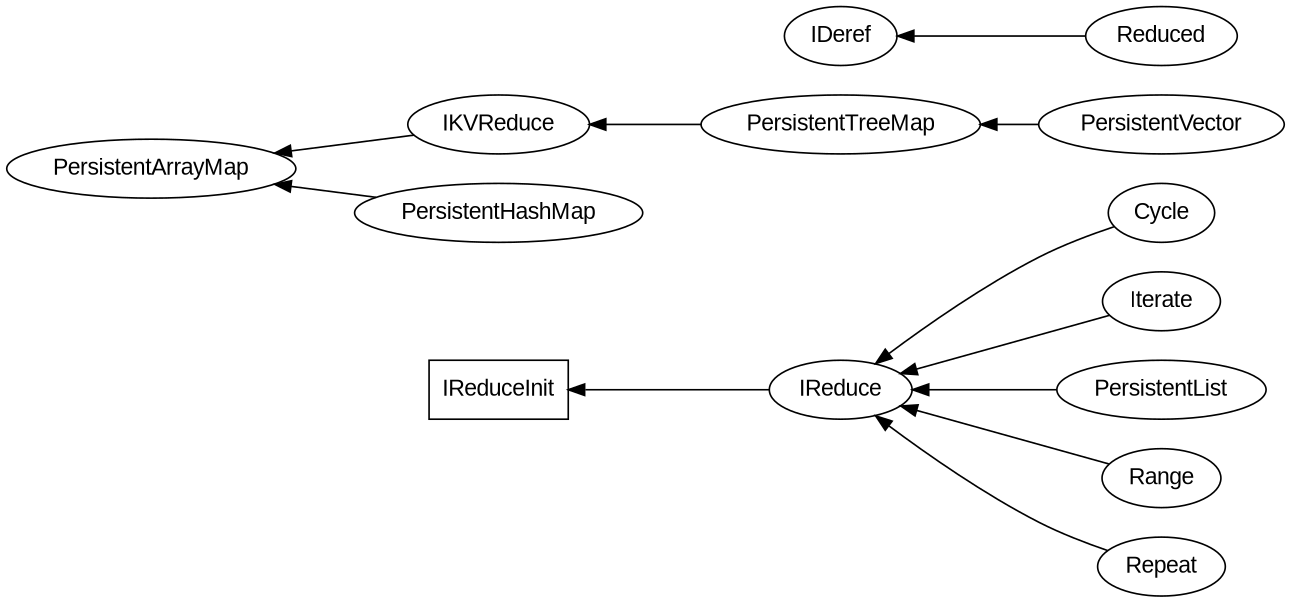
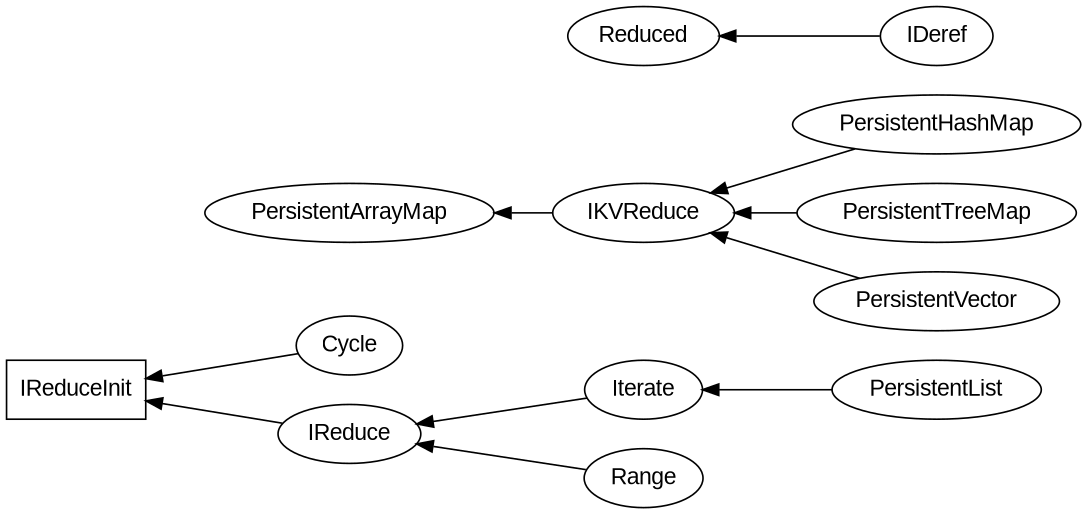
(1000, 36) -> (808, 36)
(1018, 124) -> (793, 258)
(334, 192) -> (791, 168)
(996, 281) -> (230, 365)
(993, 390) -> (776, 390)
(1161, 567) -> none
